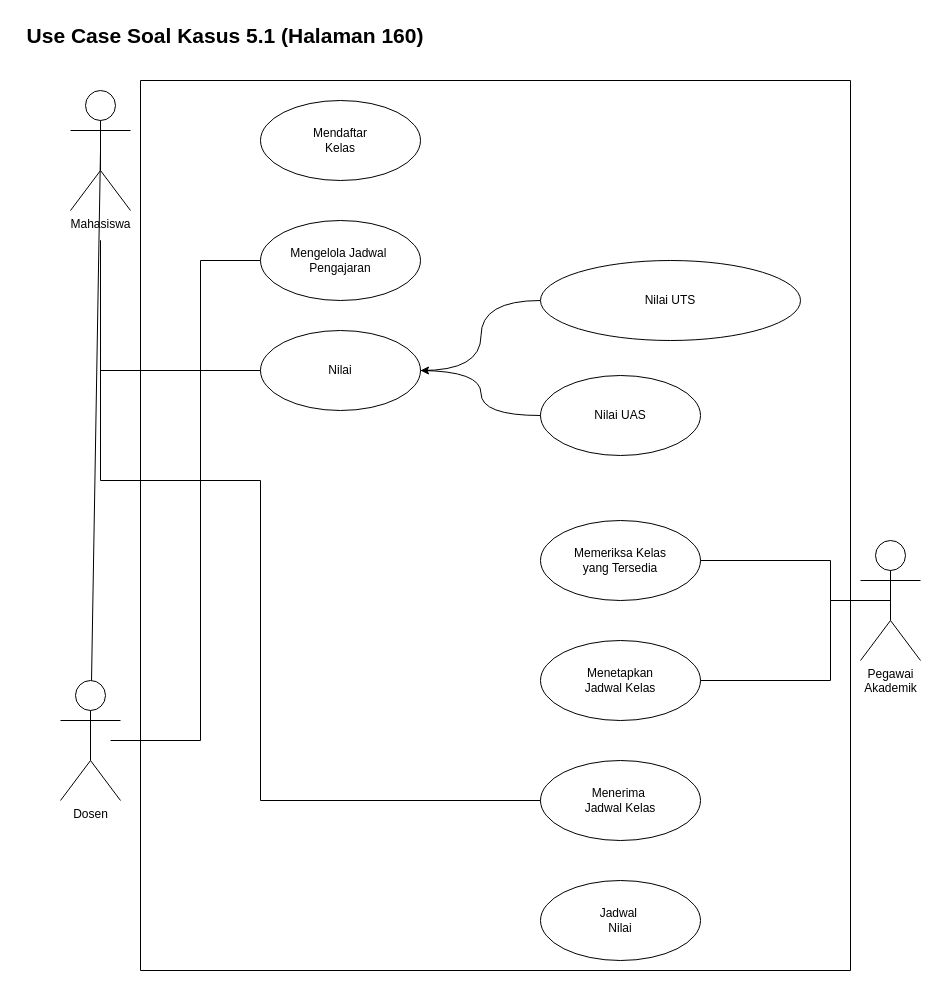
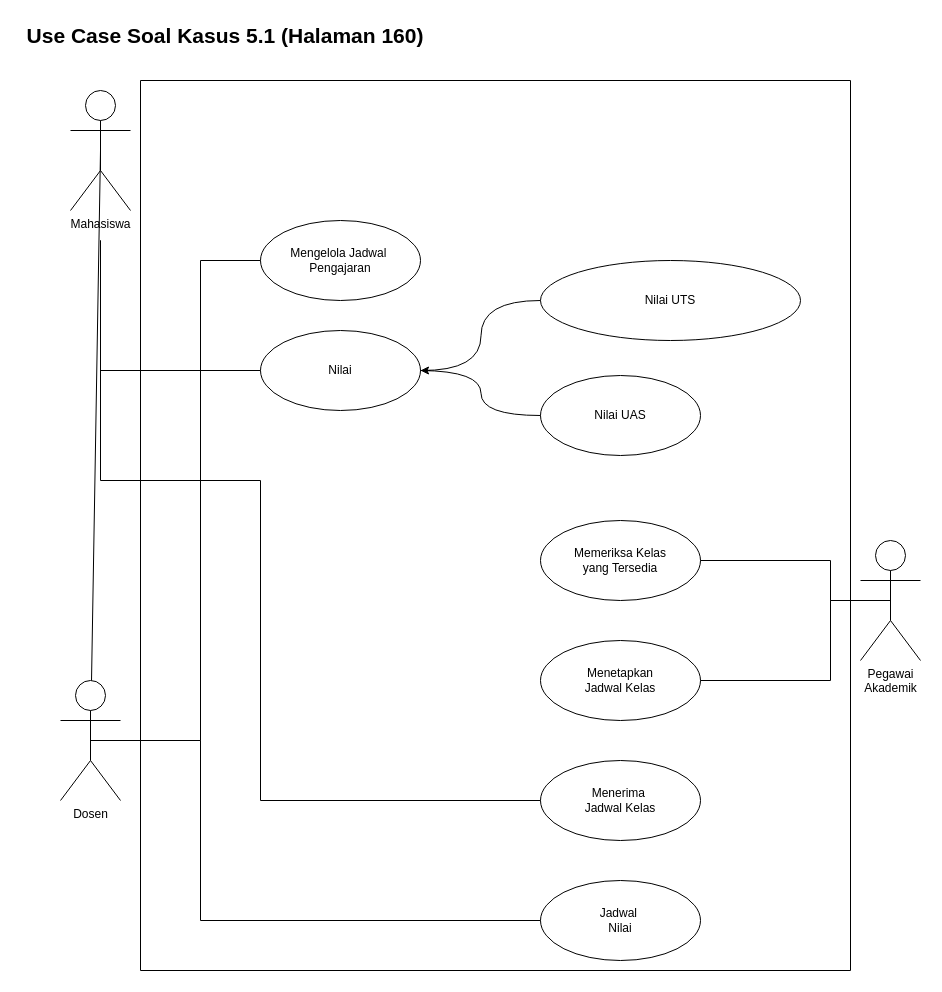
(341, 141) -> none
none -> (281, 921)
